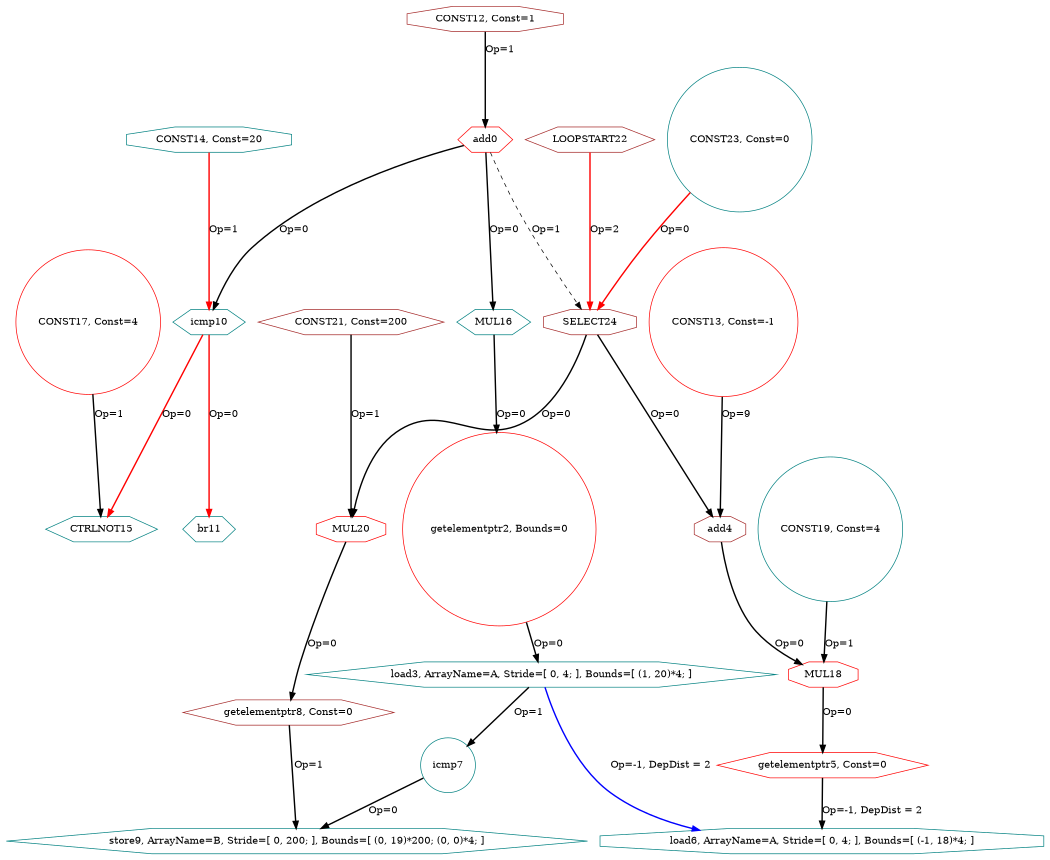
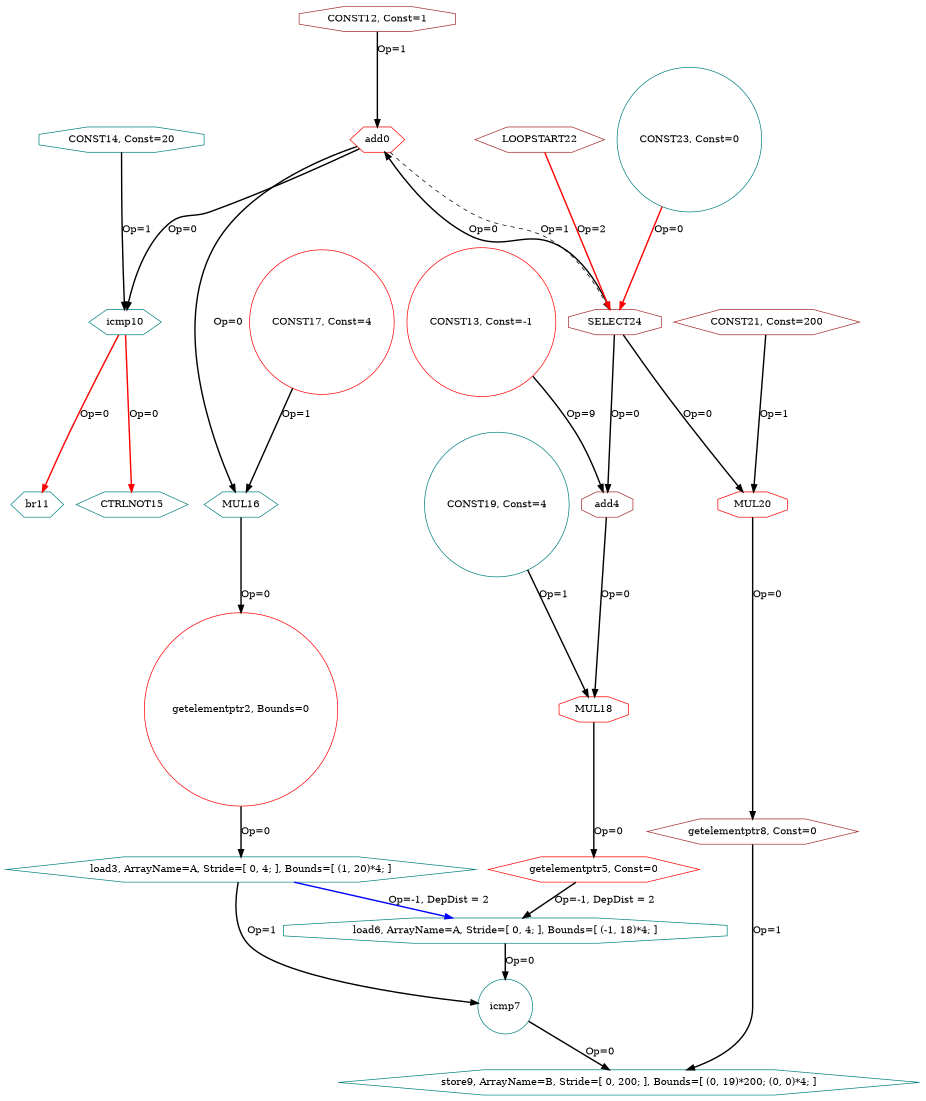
(209, 227) -> (122, 227)
none -> (500, 242)
(97, 452) -> (271, 437)
none -> (505, 958)
